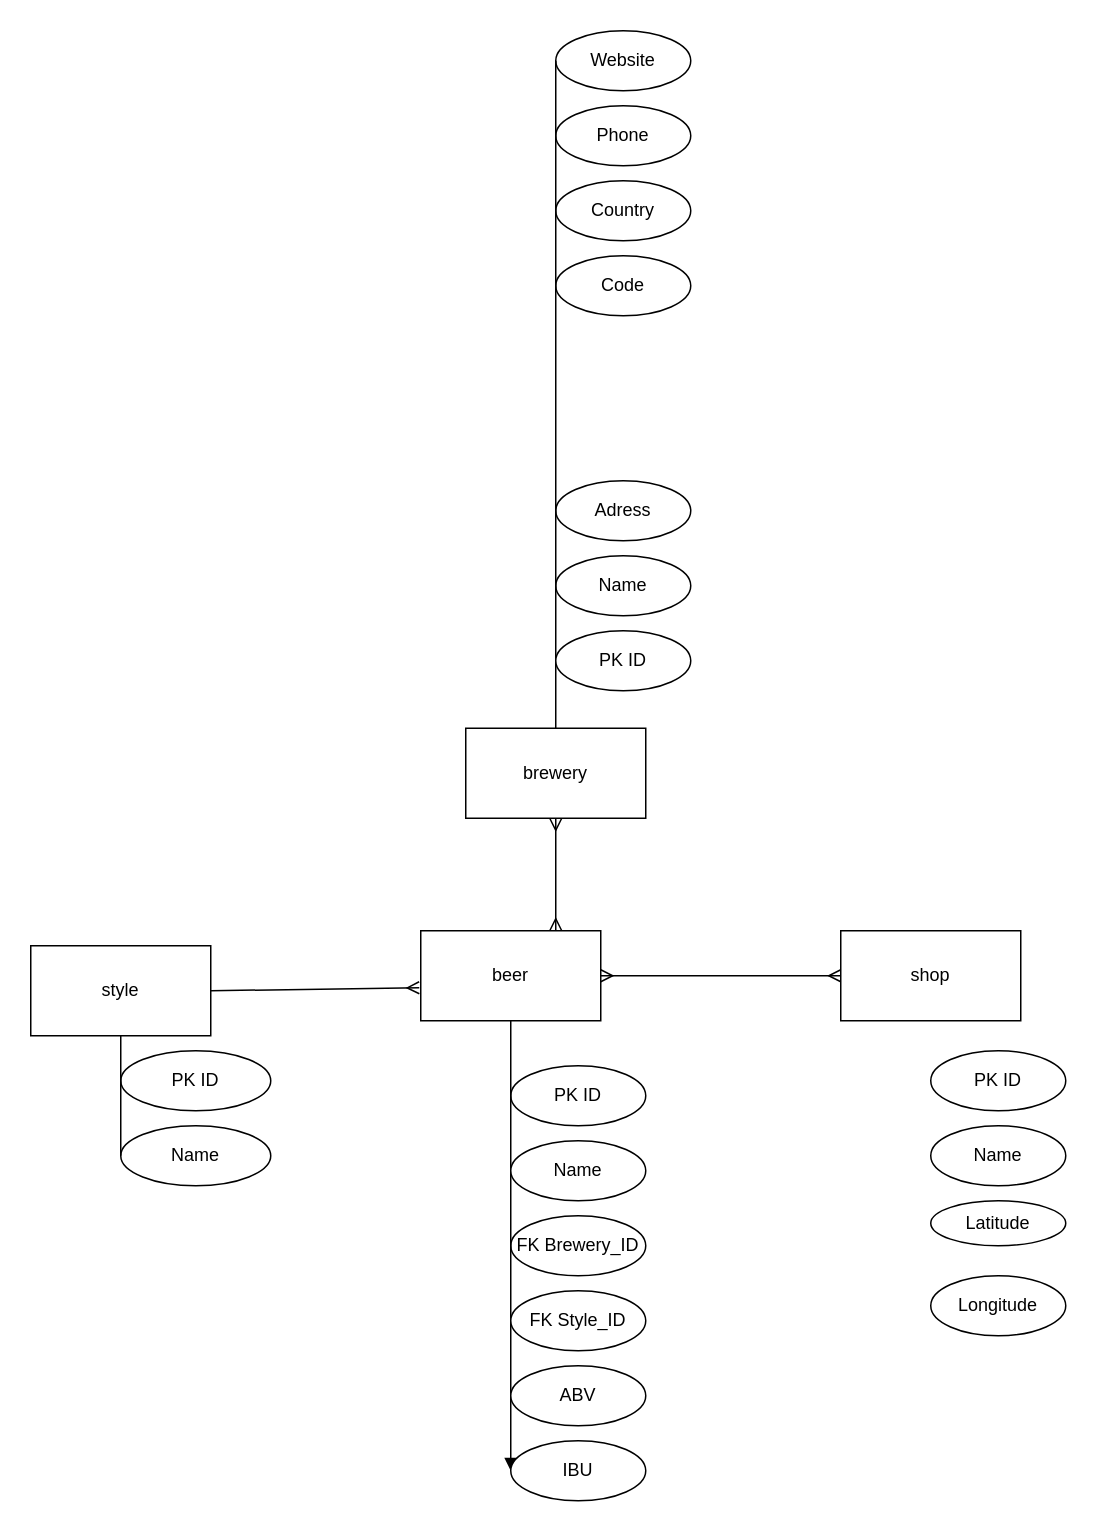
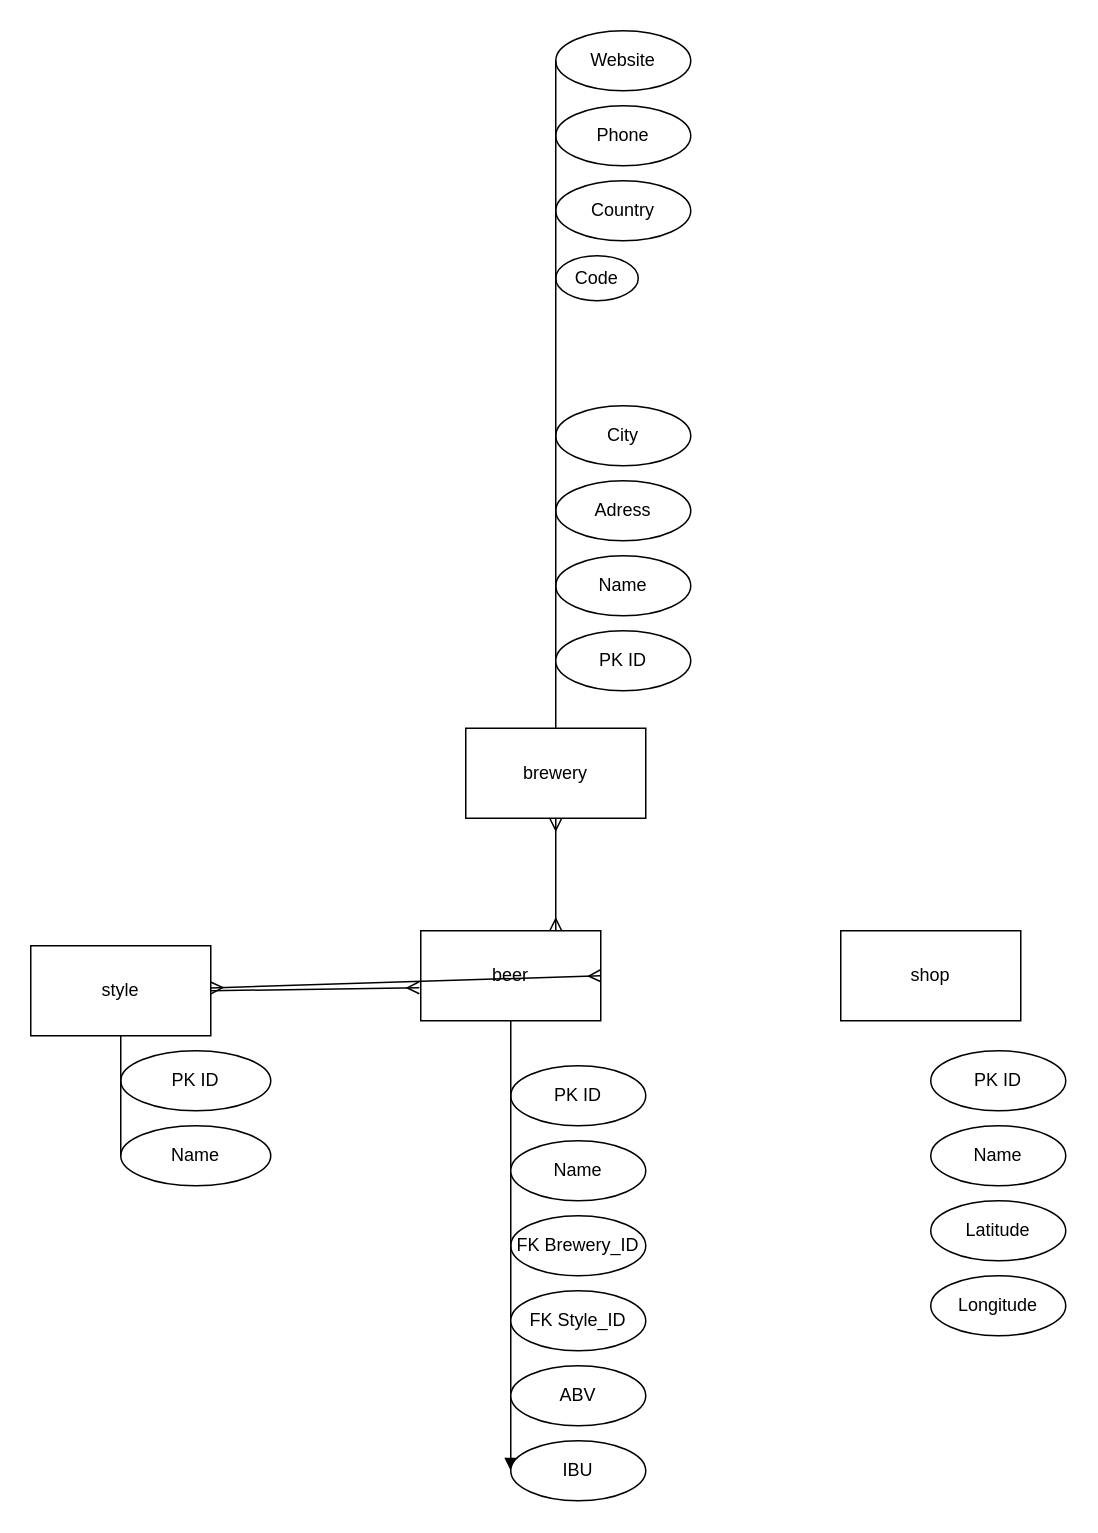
(623, 286) -> (597, 278)
none -> (623, 436)
(721, 976) -> (406, 982)
(998, 1223) -> (998, 1231)
